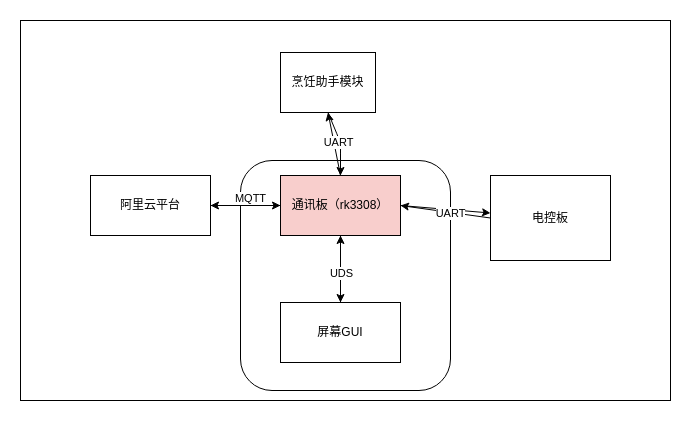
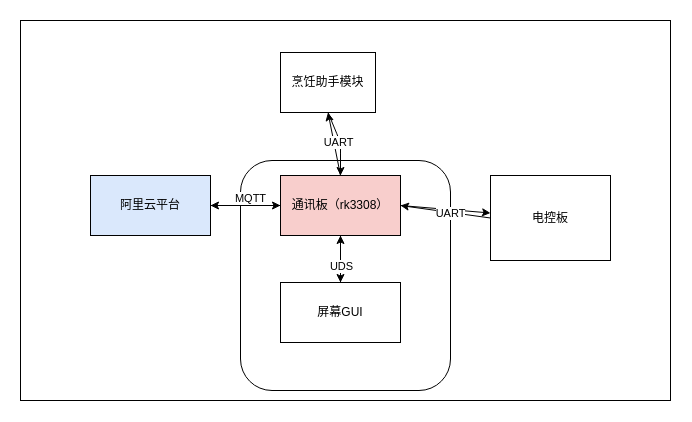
(151, 206) -> (151, 206)
(341, 333) -> (341, 313)
